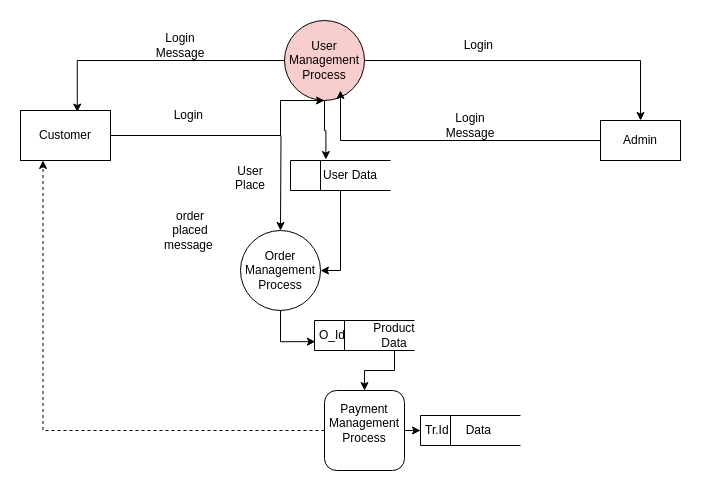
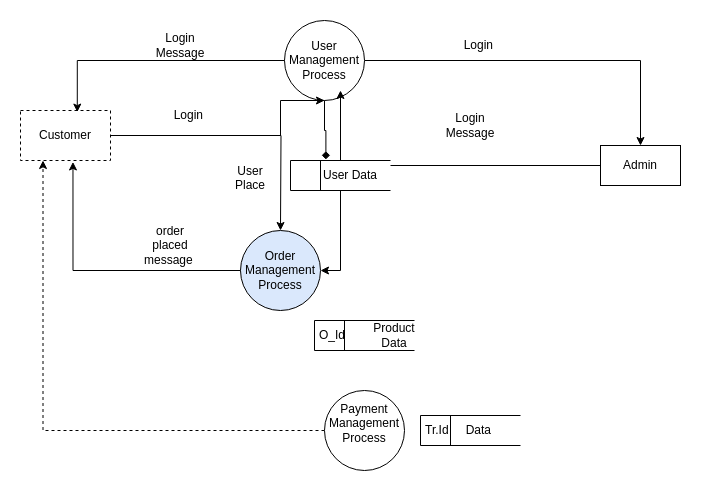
(325, 61) -> (325, 61)
(66, 136) -> (66, 136)
(641, 141) -> (641, 166)
(326, 151) -> (326, 150)
(191, 231) -> (171, 246)
none -> (106, 271)
(281, 271) -> (281, 271)
(281, 340) -> none
(384, 371) -> none
(365, 431) -> (365, 431)
(405, 431) -> none
